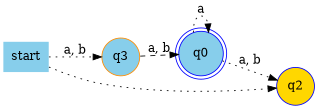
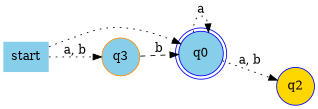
(159, 49) -> (159, 49)
(157, 90) -> (110, 28)
